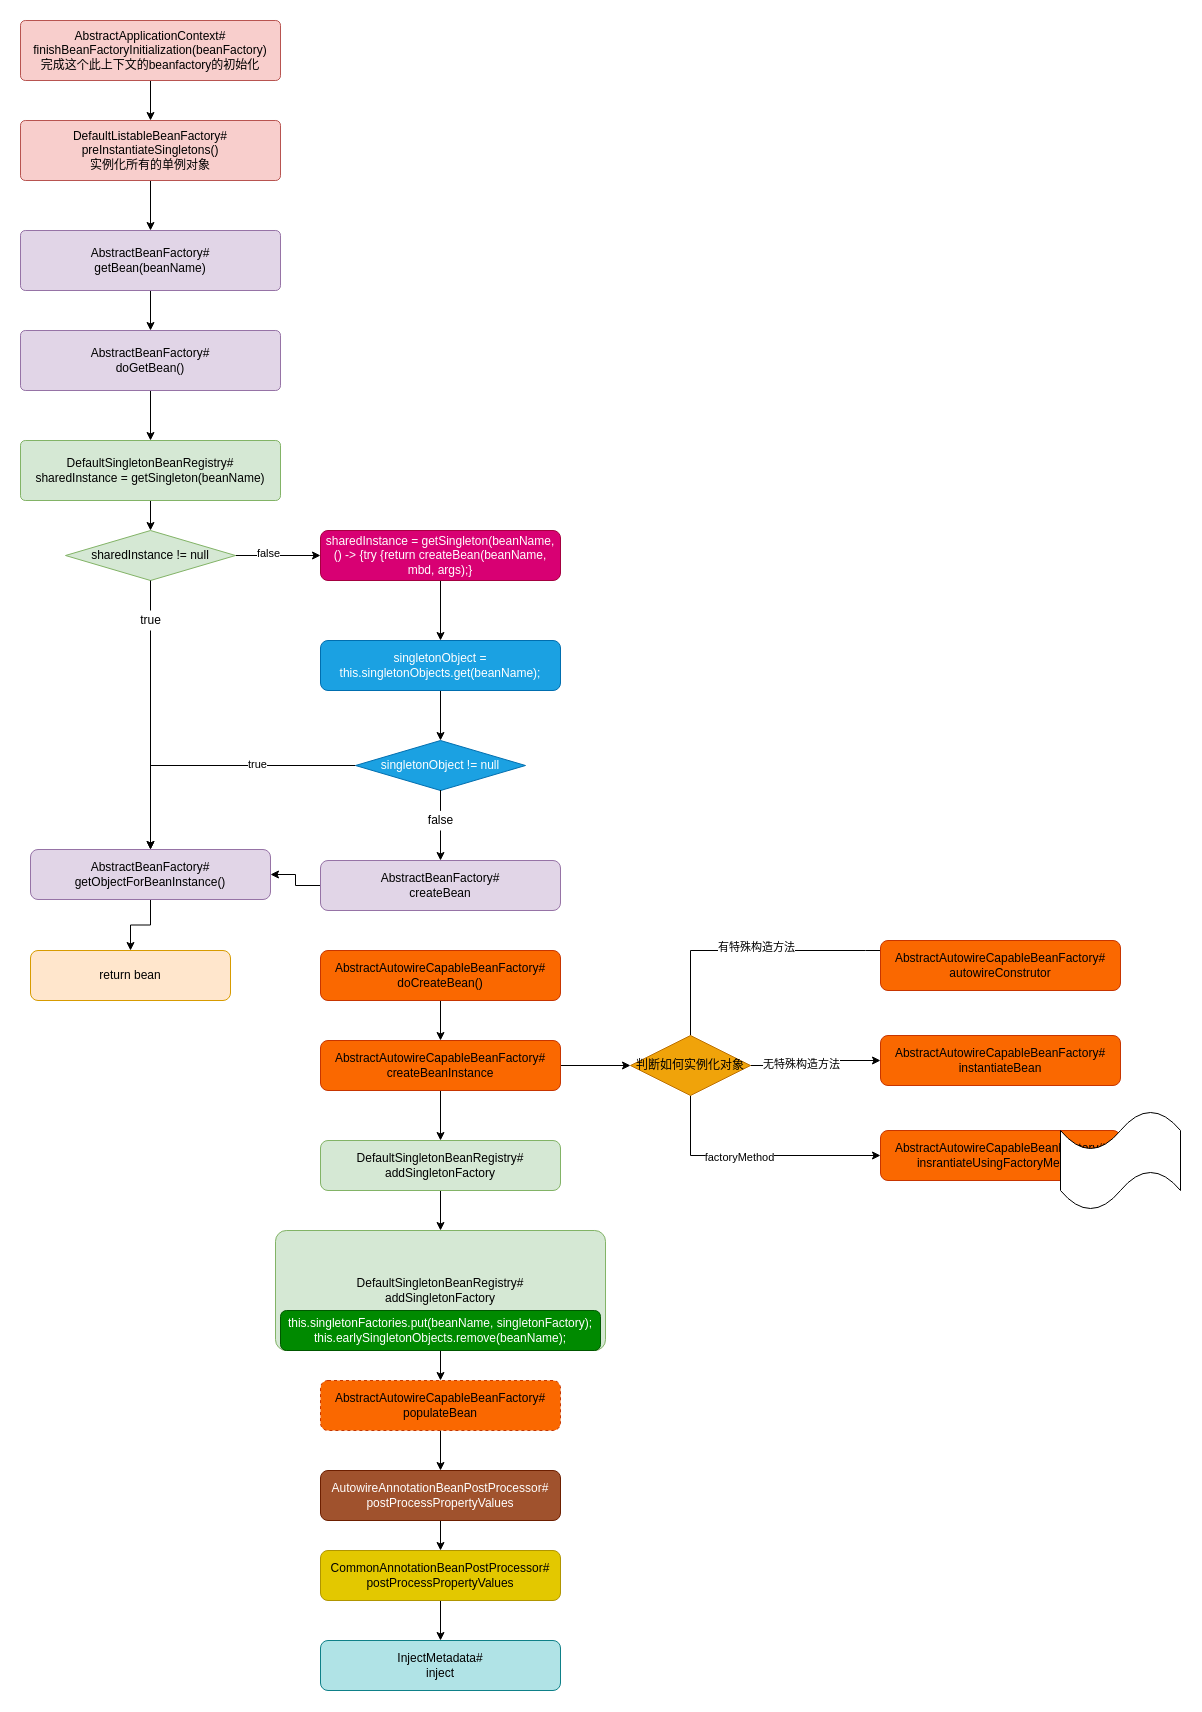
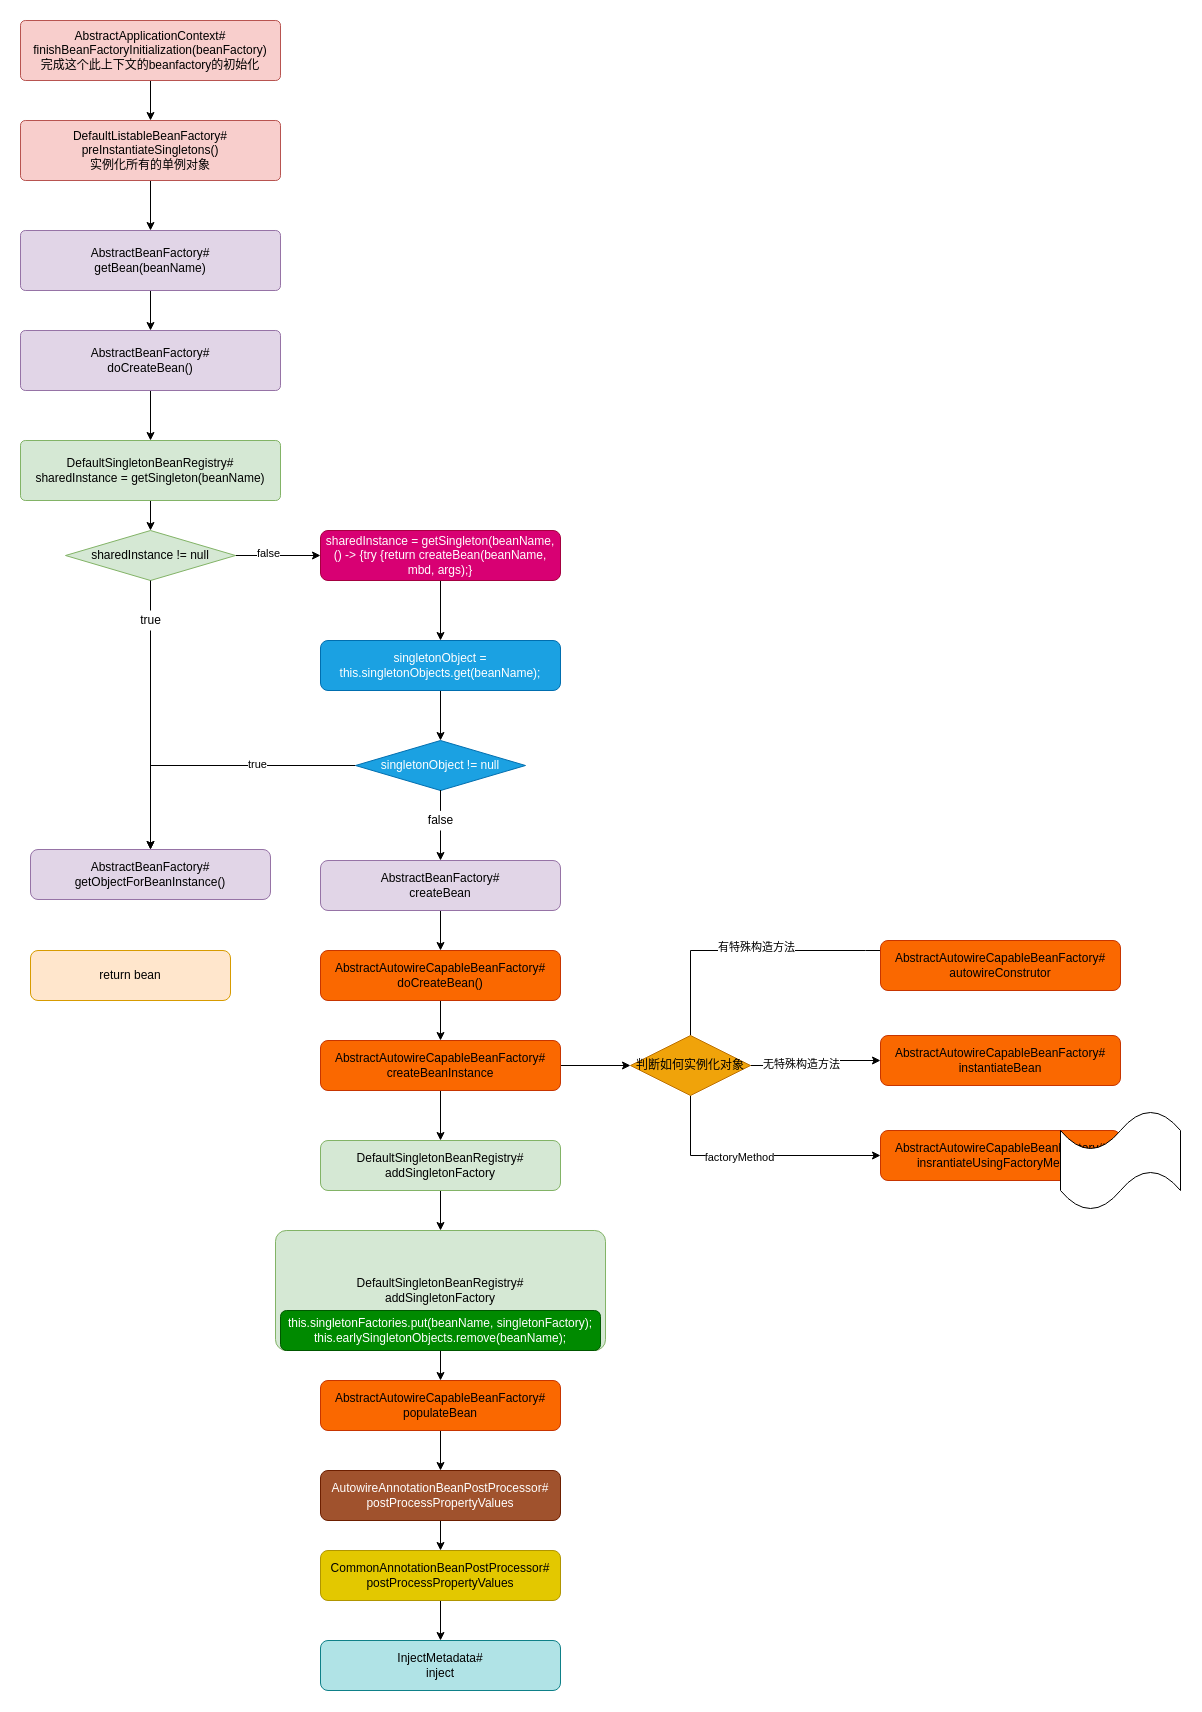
(151, 361) -> (151, 361)
(296, 884) -> (441, 927)
(144, 925) -> none
(441, 1406) -> (441, 1406)
